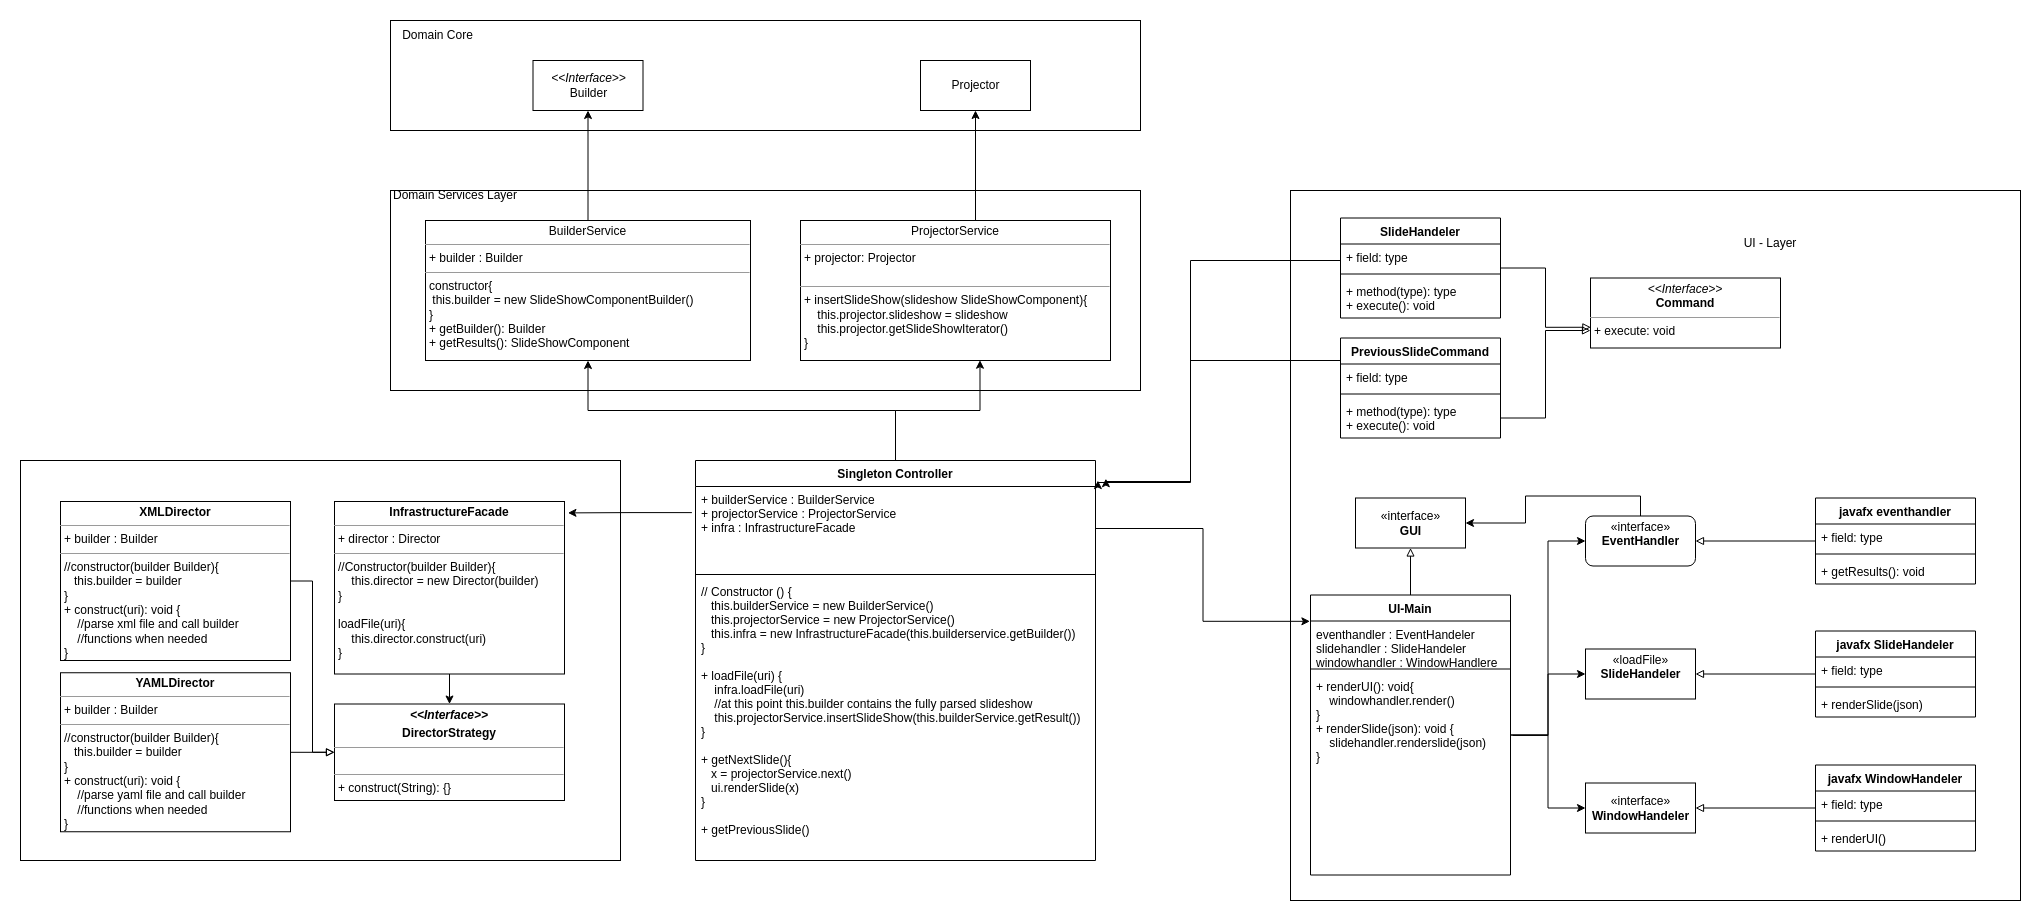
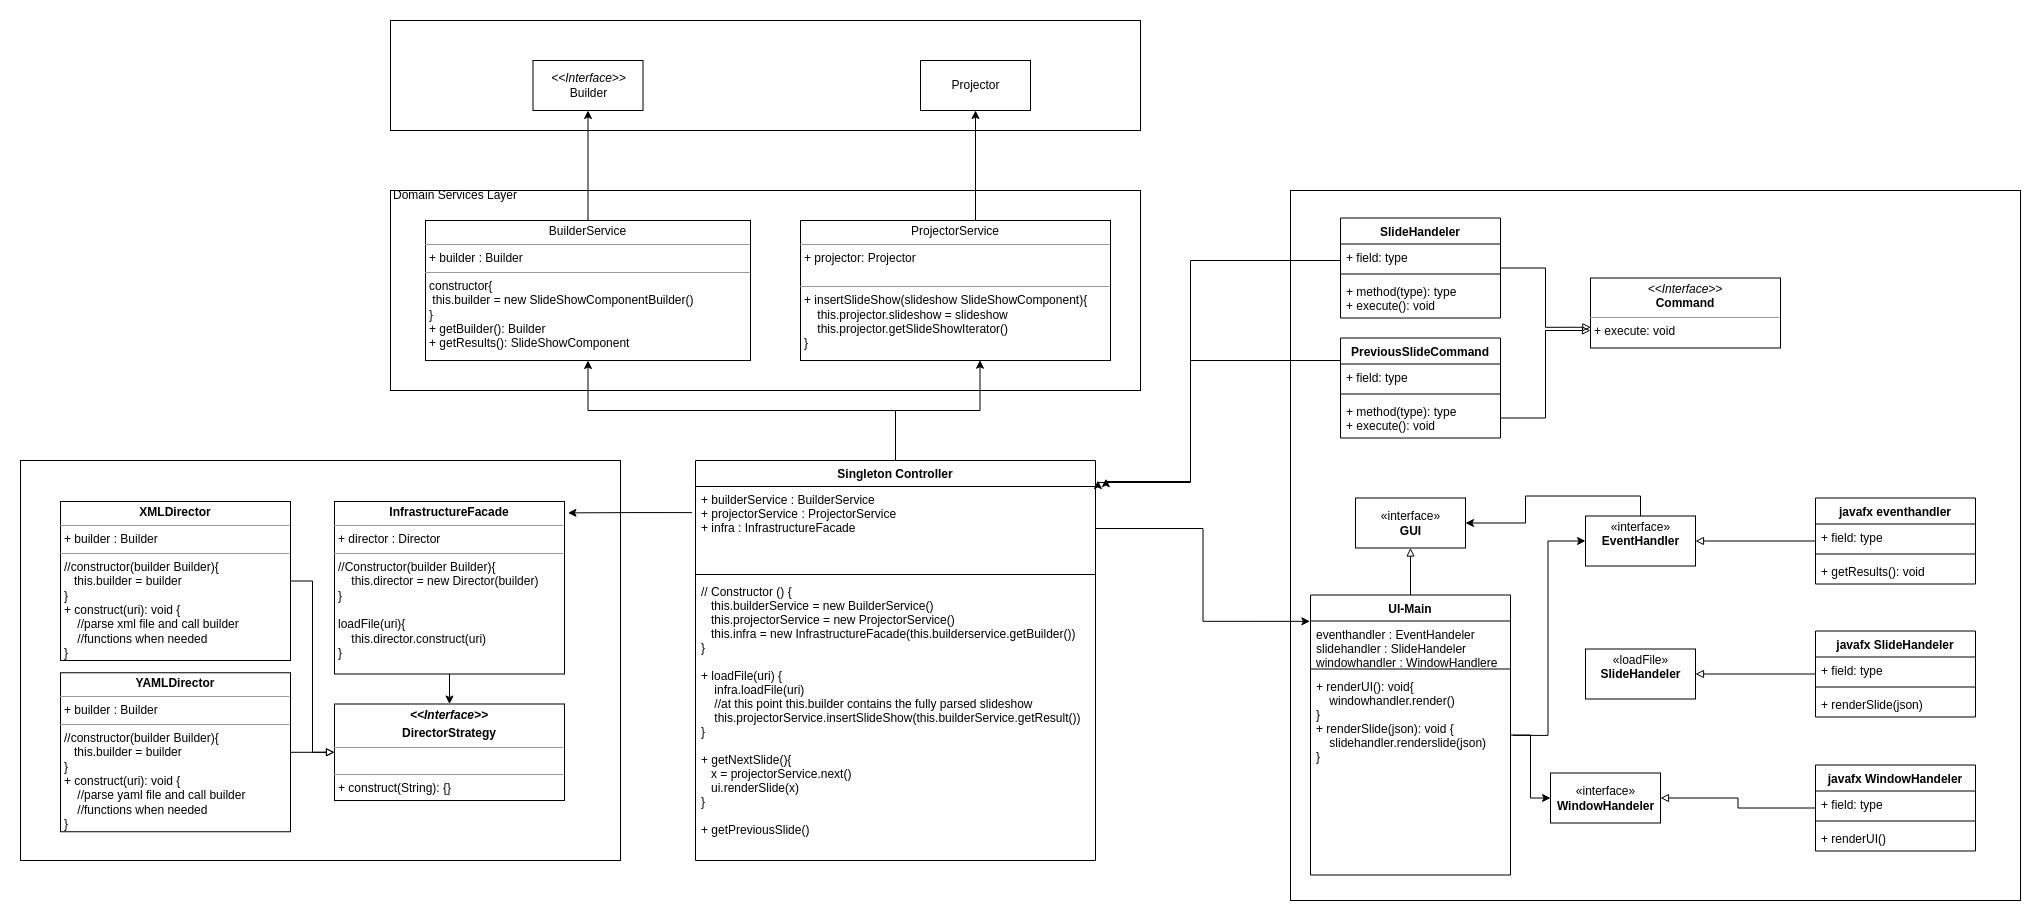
(438, 36) -> none
(1771, 243) -> none
(1641, 541) -> (1641, 541)
(1564, 674) -> none
(1641, 808) -> (1606, 798)
